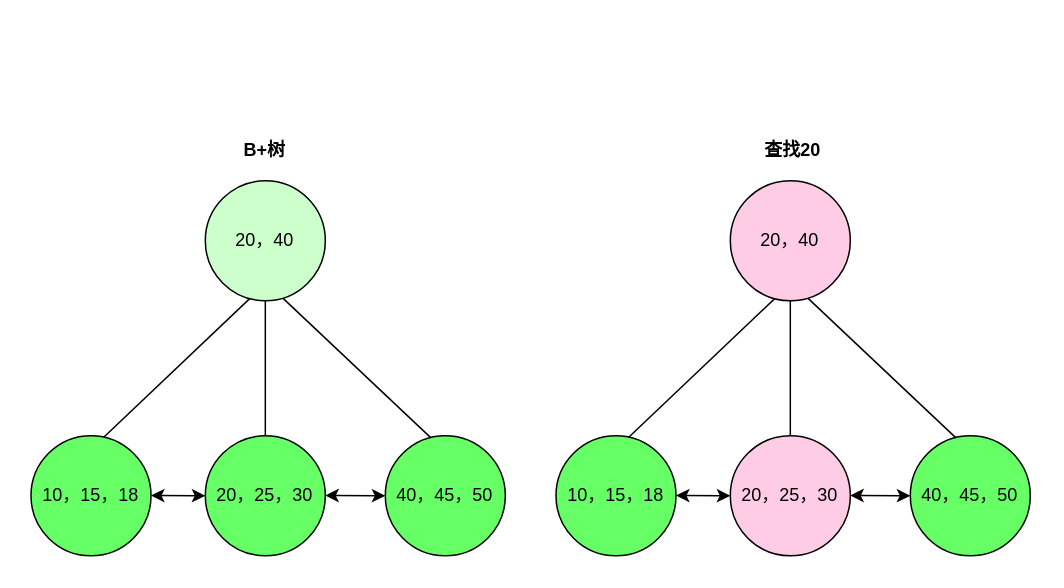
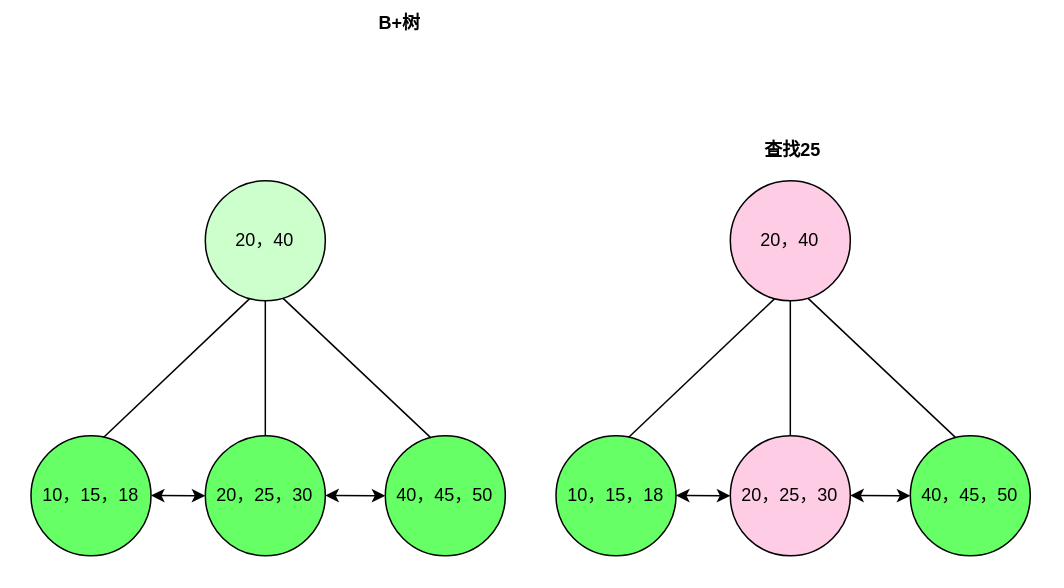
(265, 151) -> (400, 23)
(793, 151) -> (793, 151)
